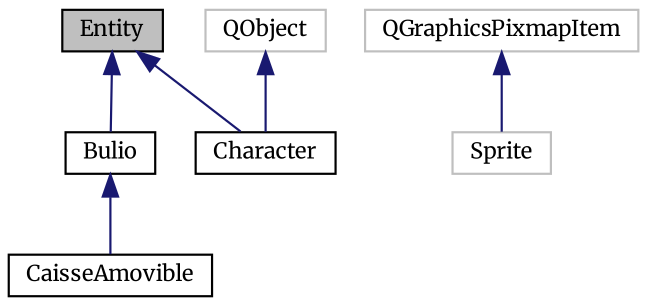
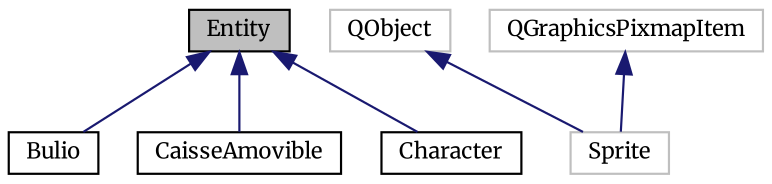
(266, 103) -> (515, 97)
(110, 226) -> (239, 103)
